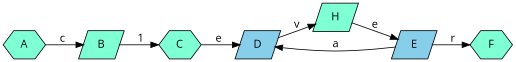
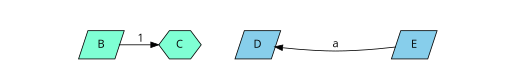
(336, 17) -> none
(24, 45) -> none
(217, 45) -> none
(491, 45) -> none
